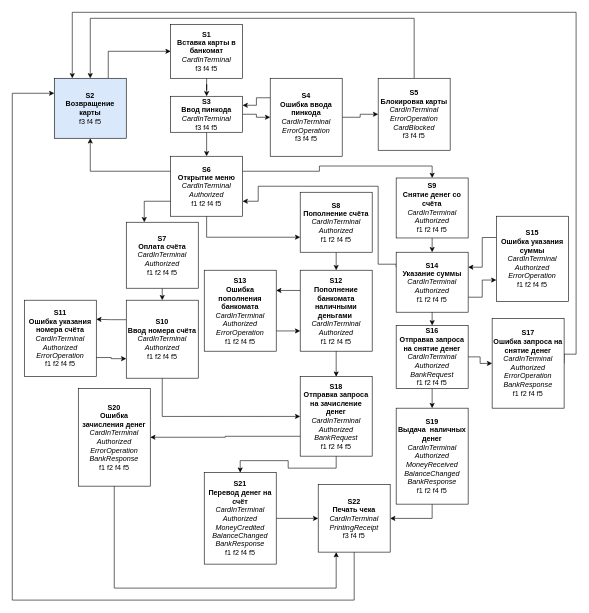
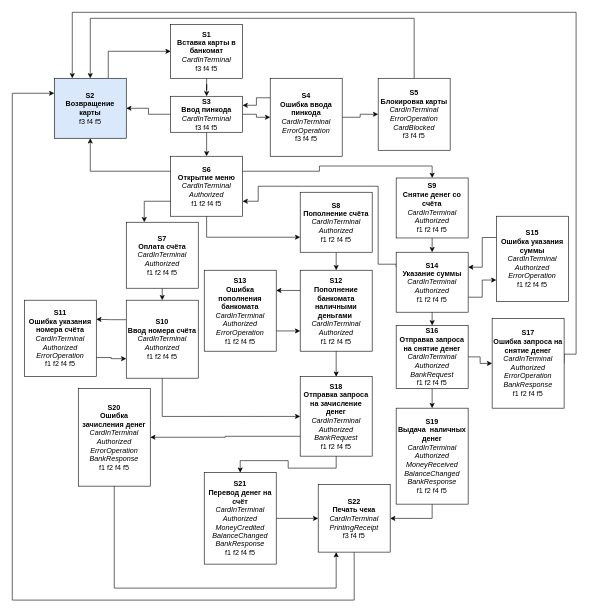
none -> (149, 111)
